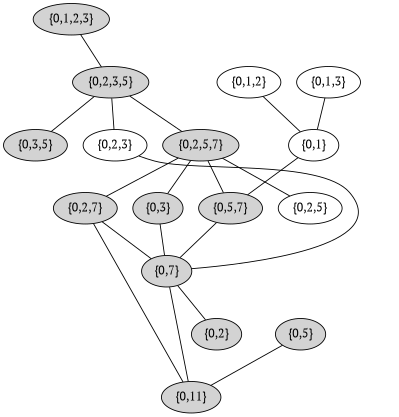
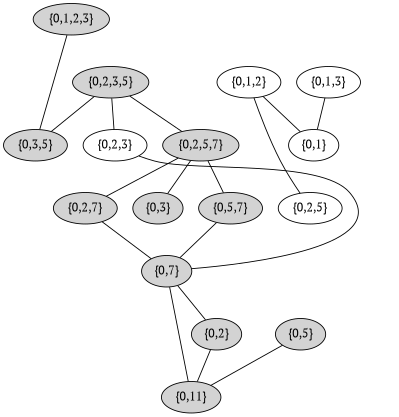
(91, 51) -> (53, 82)
(273, 176) -> none
(256, 177) -> (274, 147)
(162, 240) -> none
(138, 303) -> (204, 366)
